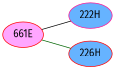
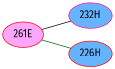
(90, 16) -> (90, 16)
(23, 35) -> (23, 35)
